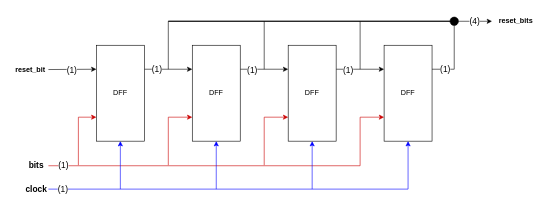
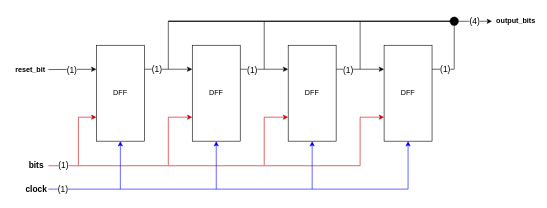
(516, 21) -> (516, 21)
